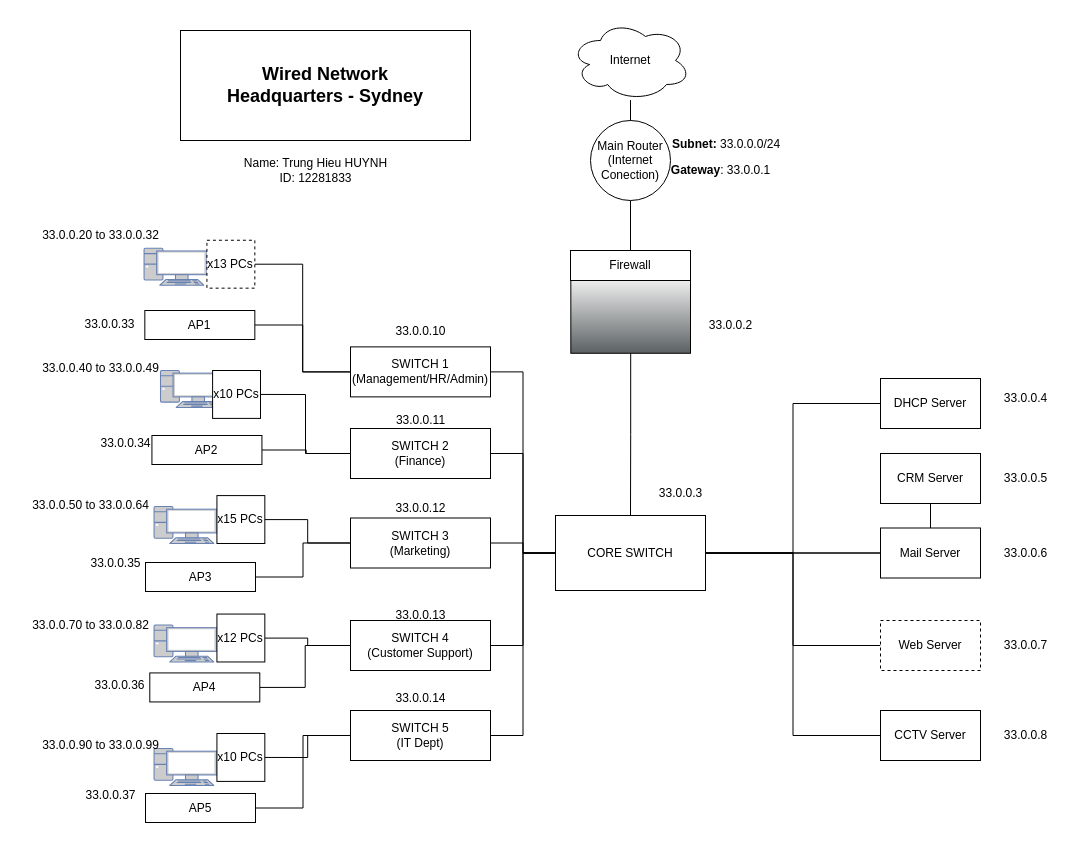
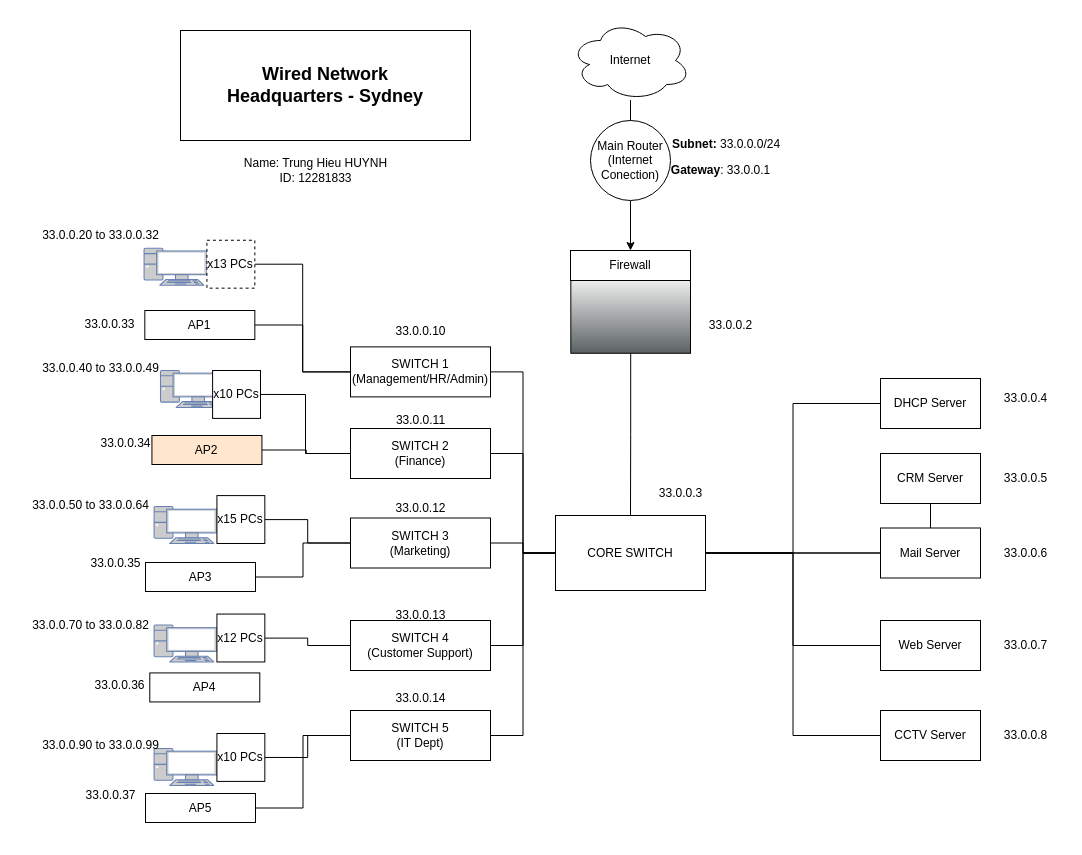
(631, 245) -> (631, 242)
(207, 450) -> (207, 450)
(931, 646) -> (931, 646)
(304, 687) -> none
